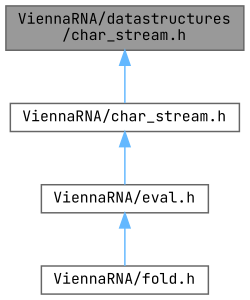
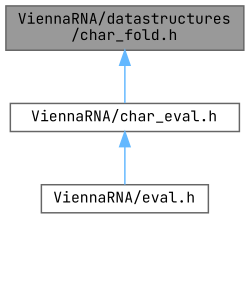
(125, 28) -> (125, 28)
(125, 117) -> (125, 117)
(125, 280) -> none
